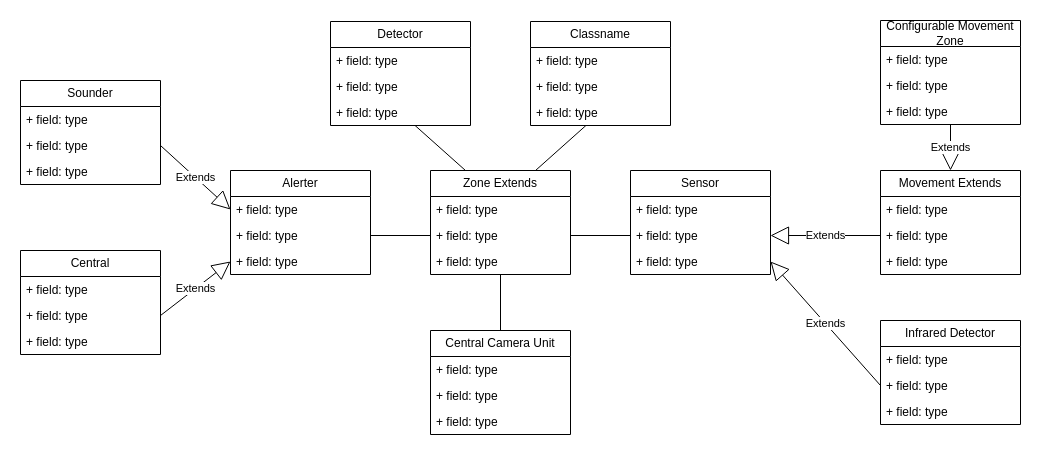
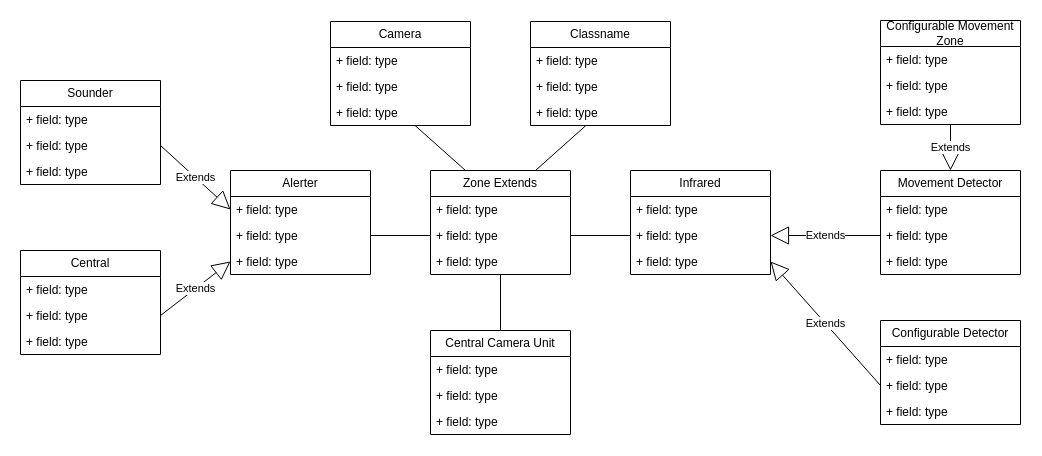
(401, 35) -> (401, 35)
(701, 184) -> (701, 184)
(951, 184) -> (951, 184)
(951, 334) -> (951, 334)
